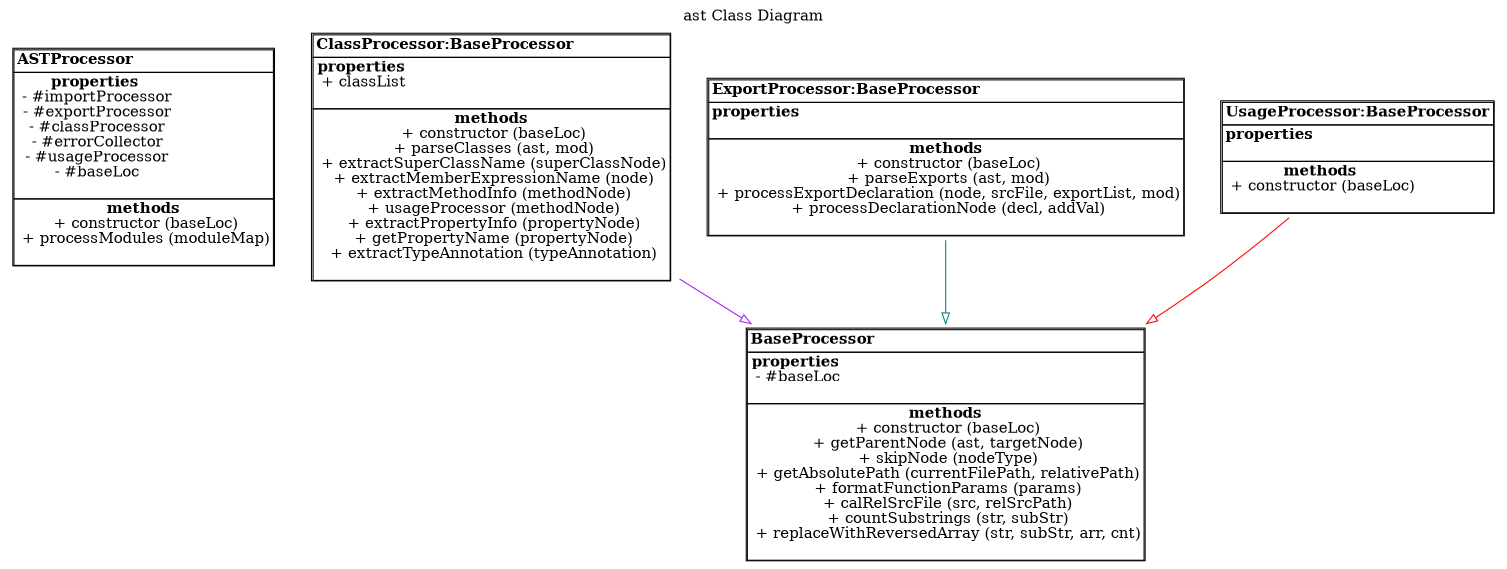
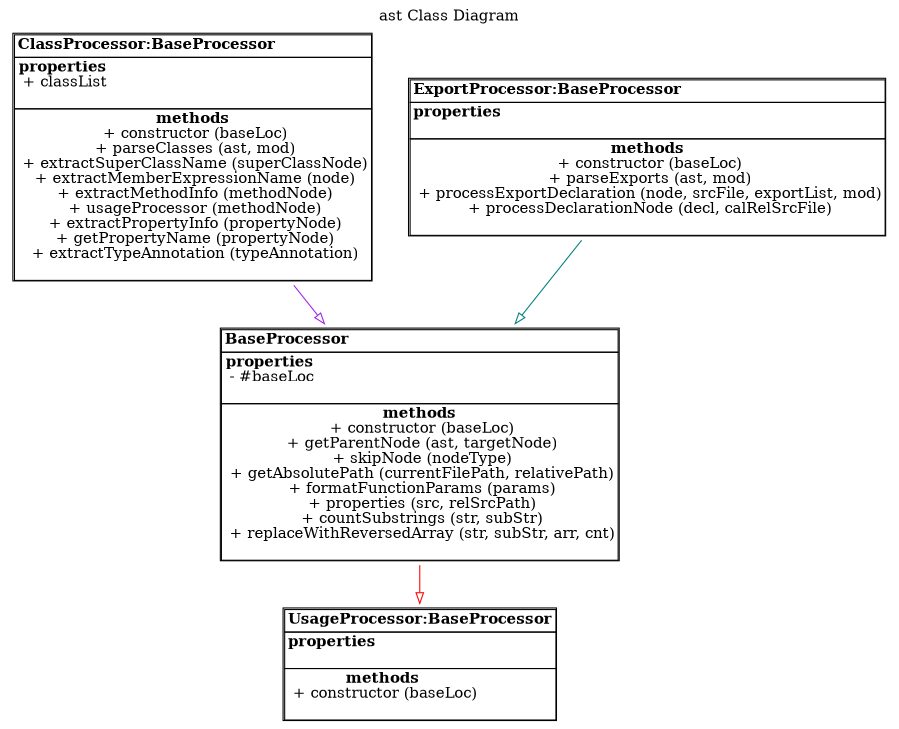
(144, 157) -> none
(946, 209) -> (648, 209)
(1224, 270) -> (420, 579)
(946, 503) -> (420, 503)
